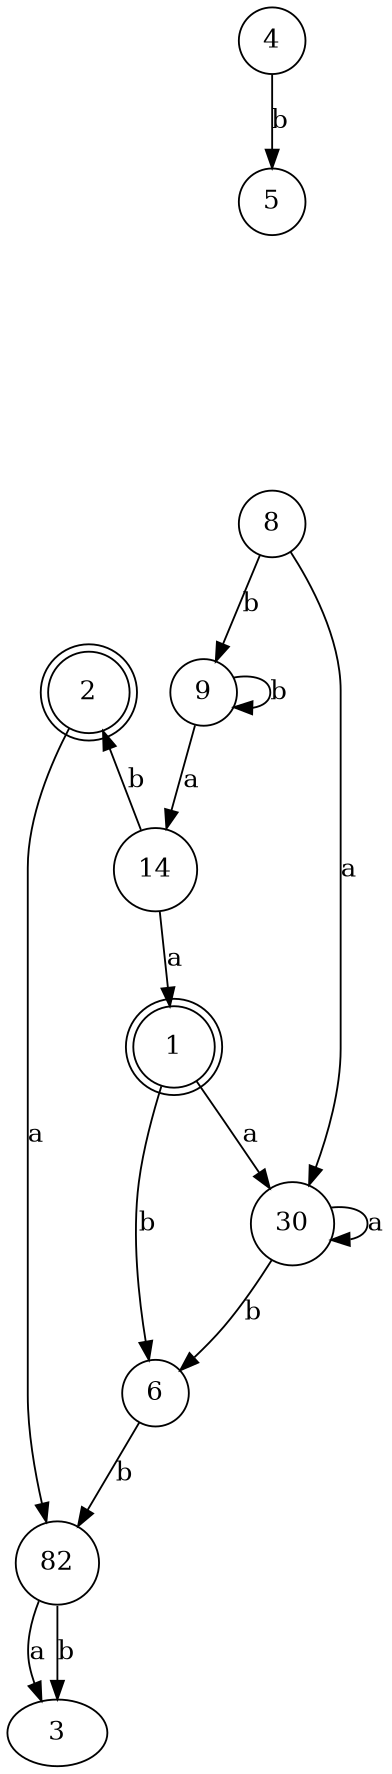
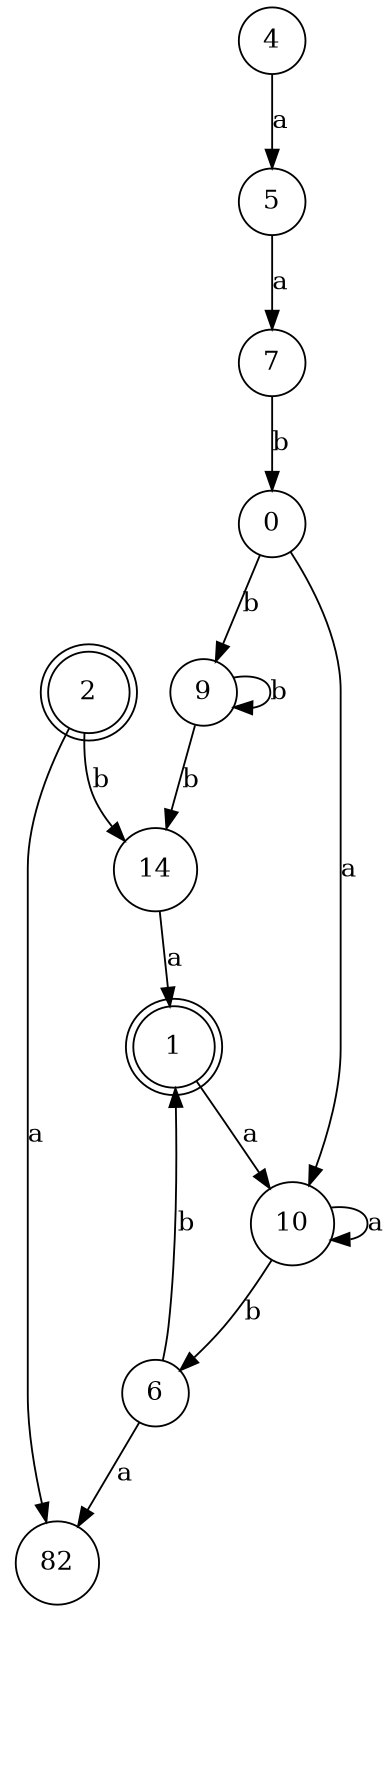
(280, 121) -> (280, 121)
none -> (272, 363)
(272, 524) -> (272, 524)
(192, 780) -> (192, 780)
(125, 789) -> (89, 783)
(136, 1213) -> (175, 1234)
(293, 1224) -> (293, 1224)
(125, 1474) -> (125, 1474)
(57, 1733) -> none
